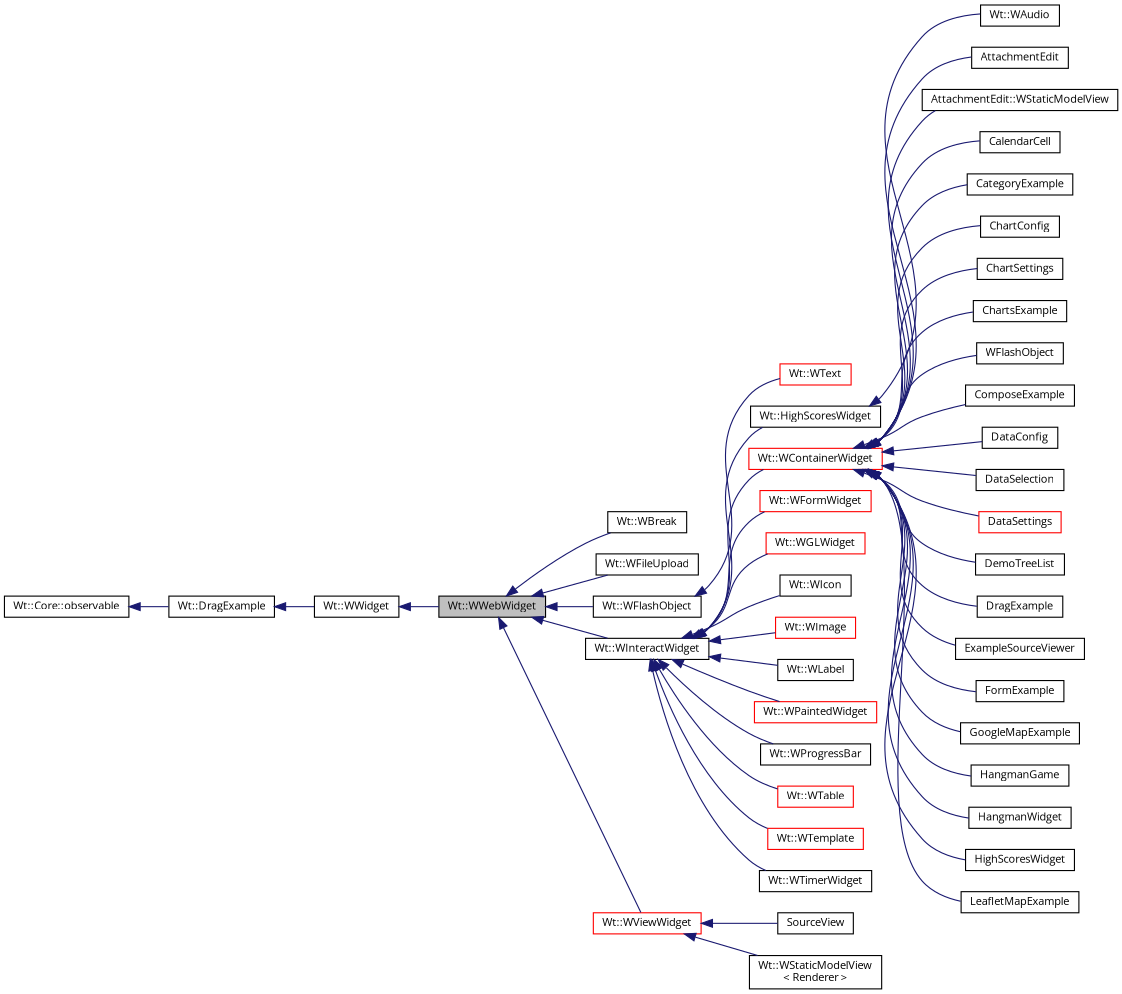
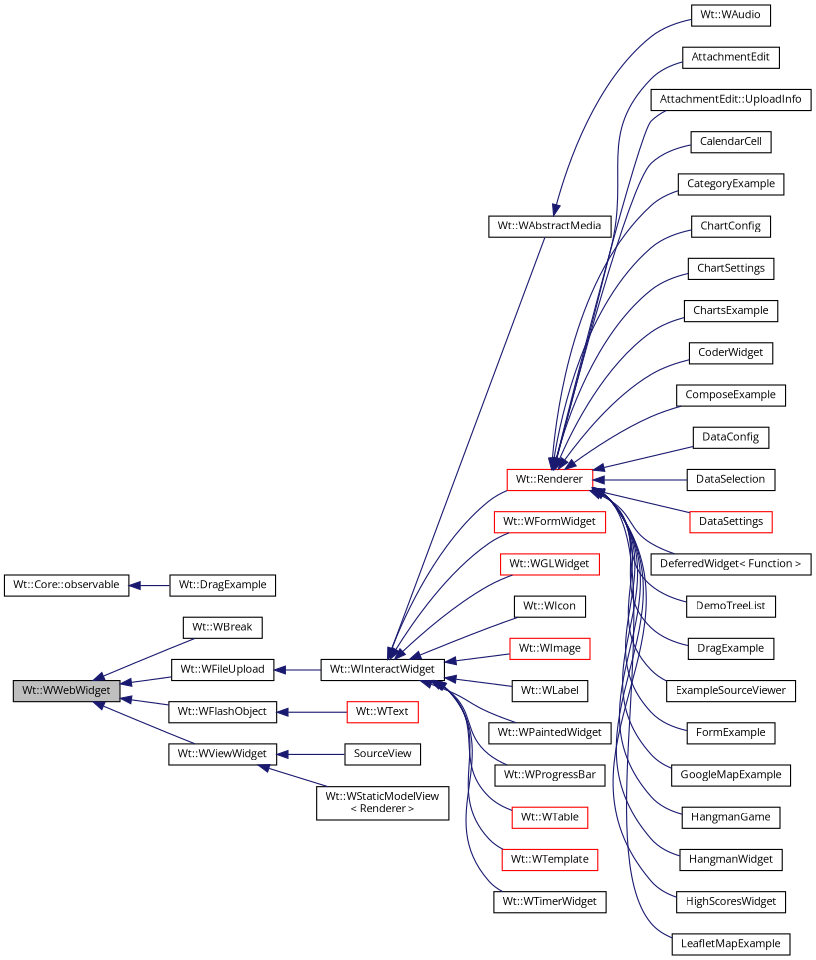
(1020, 100) -> (731, 100)
(1020, 353) -> (731, 353)
(816, 417) -> (550, 227)
(816, 459) -> (550, 480)
none -> (731, 564)
(357, 607) -> none
(575, 629) -> (303, 670)
(816, 712) -> (550, 733)
(647, 923) -> (223, 754)
